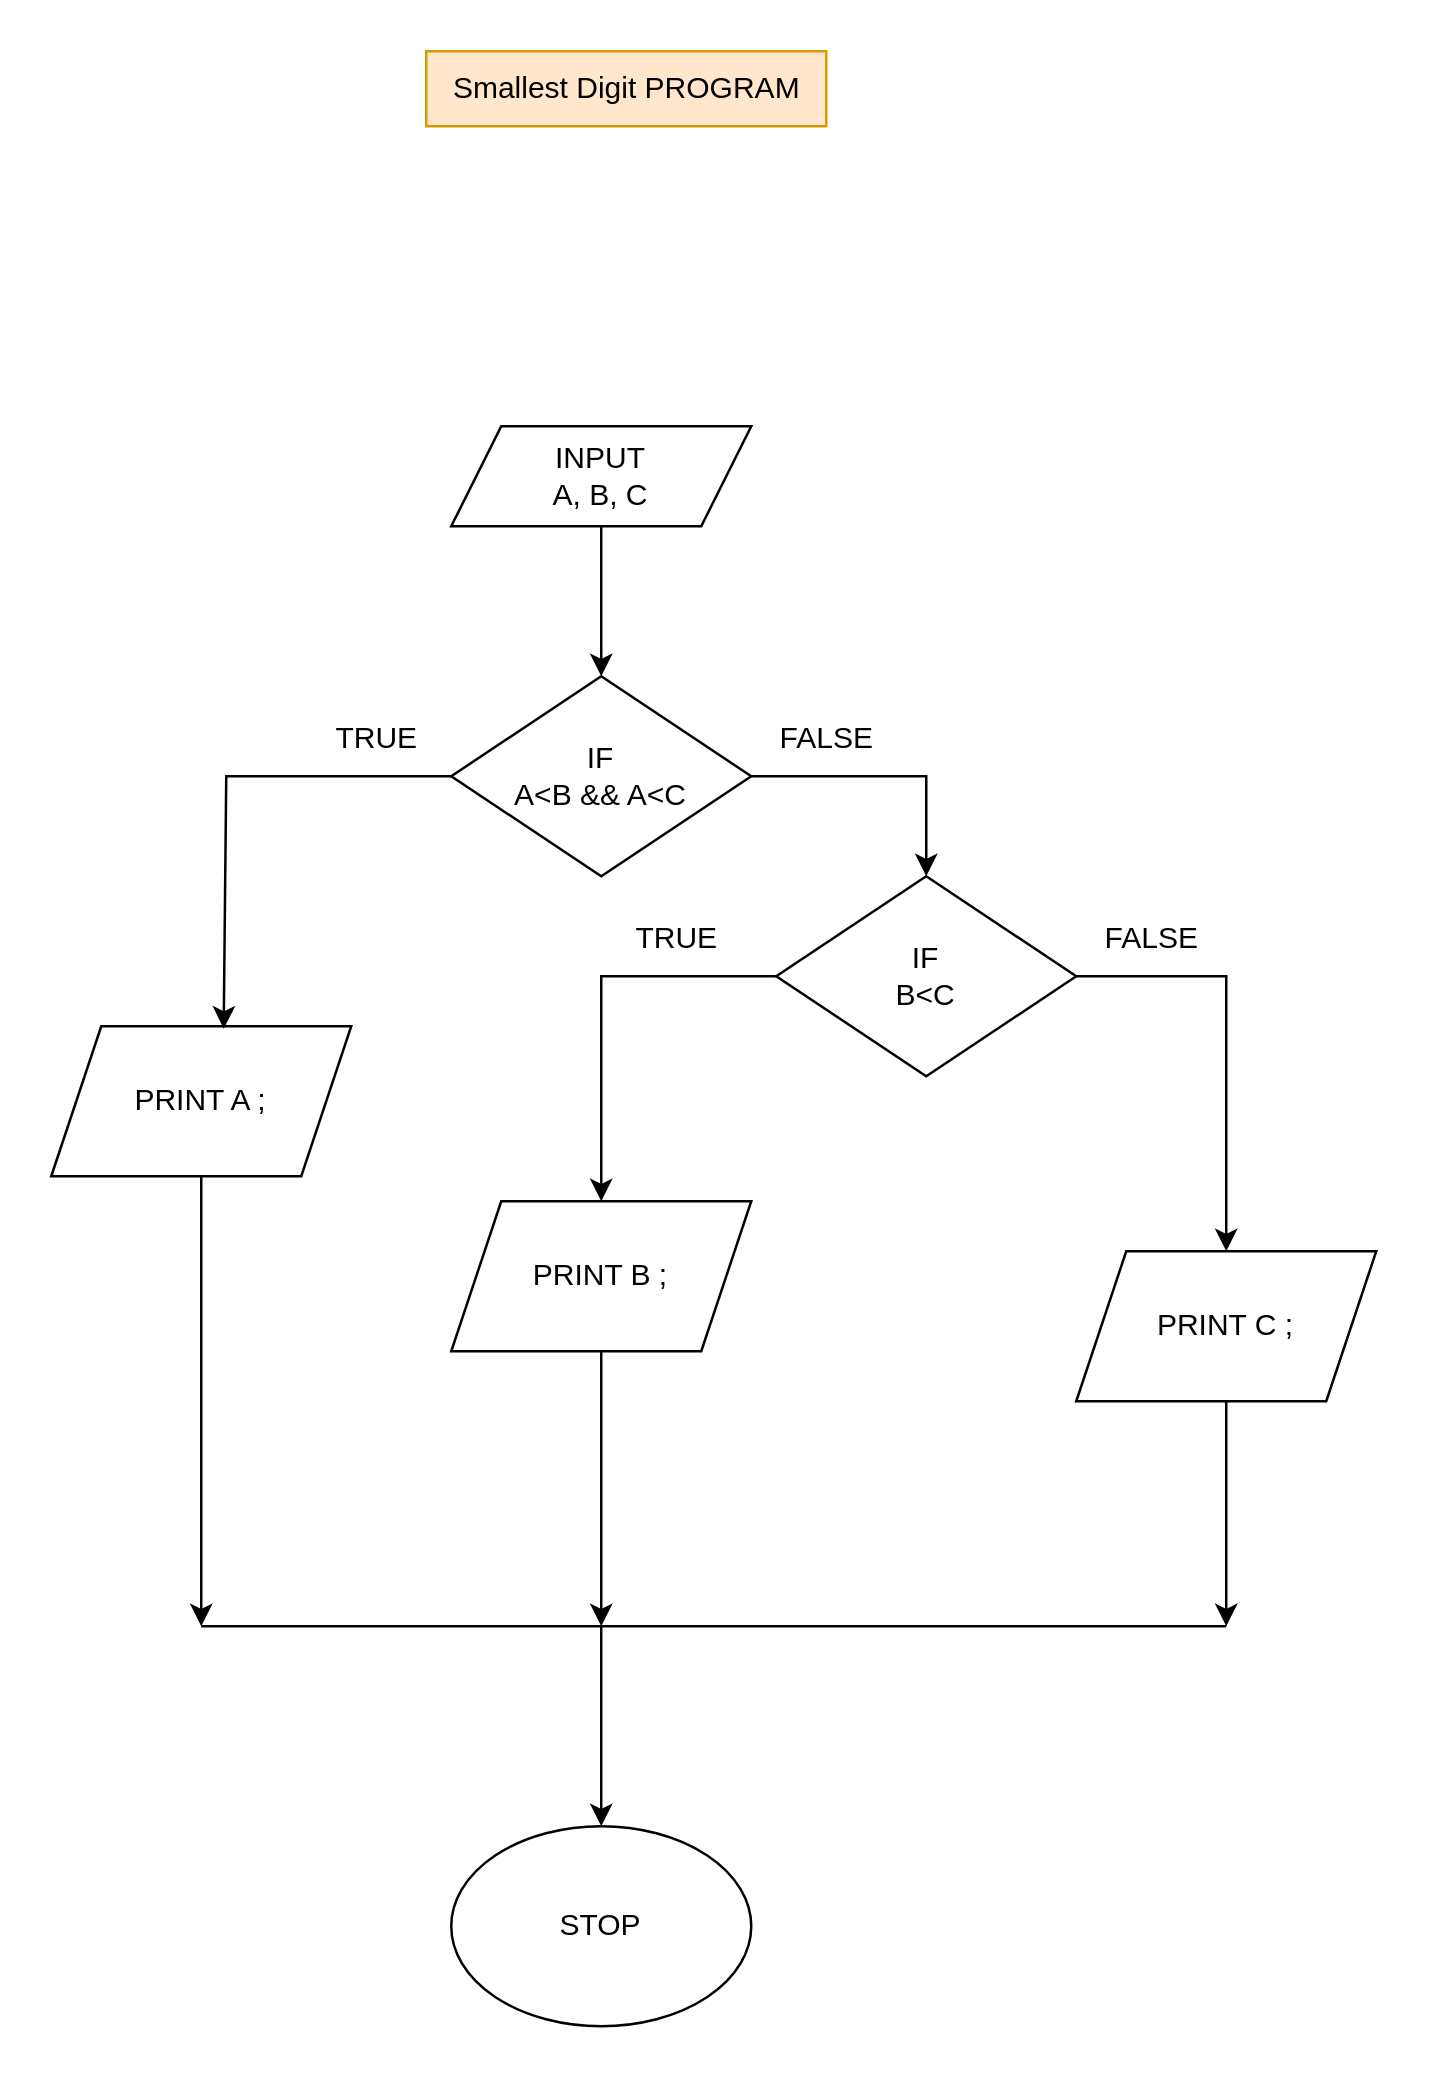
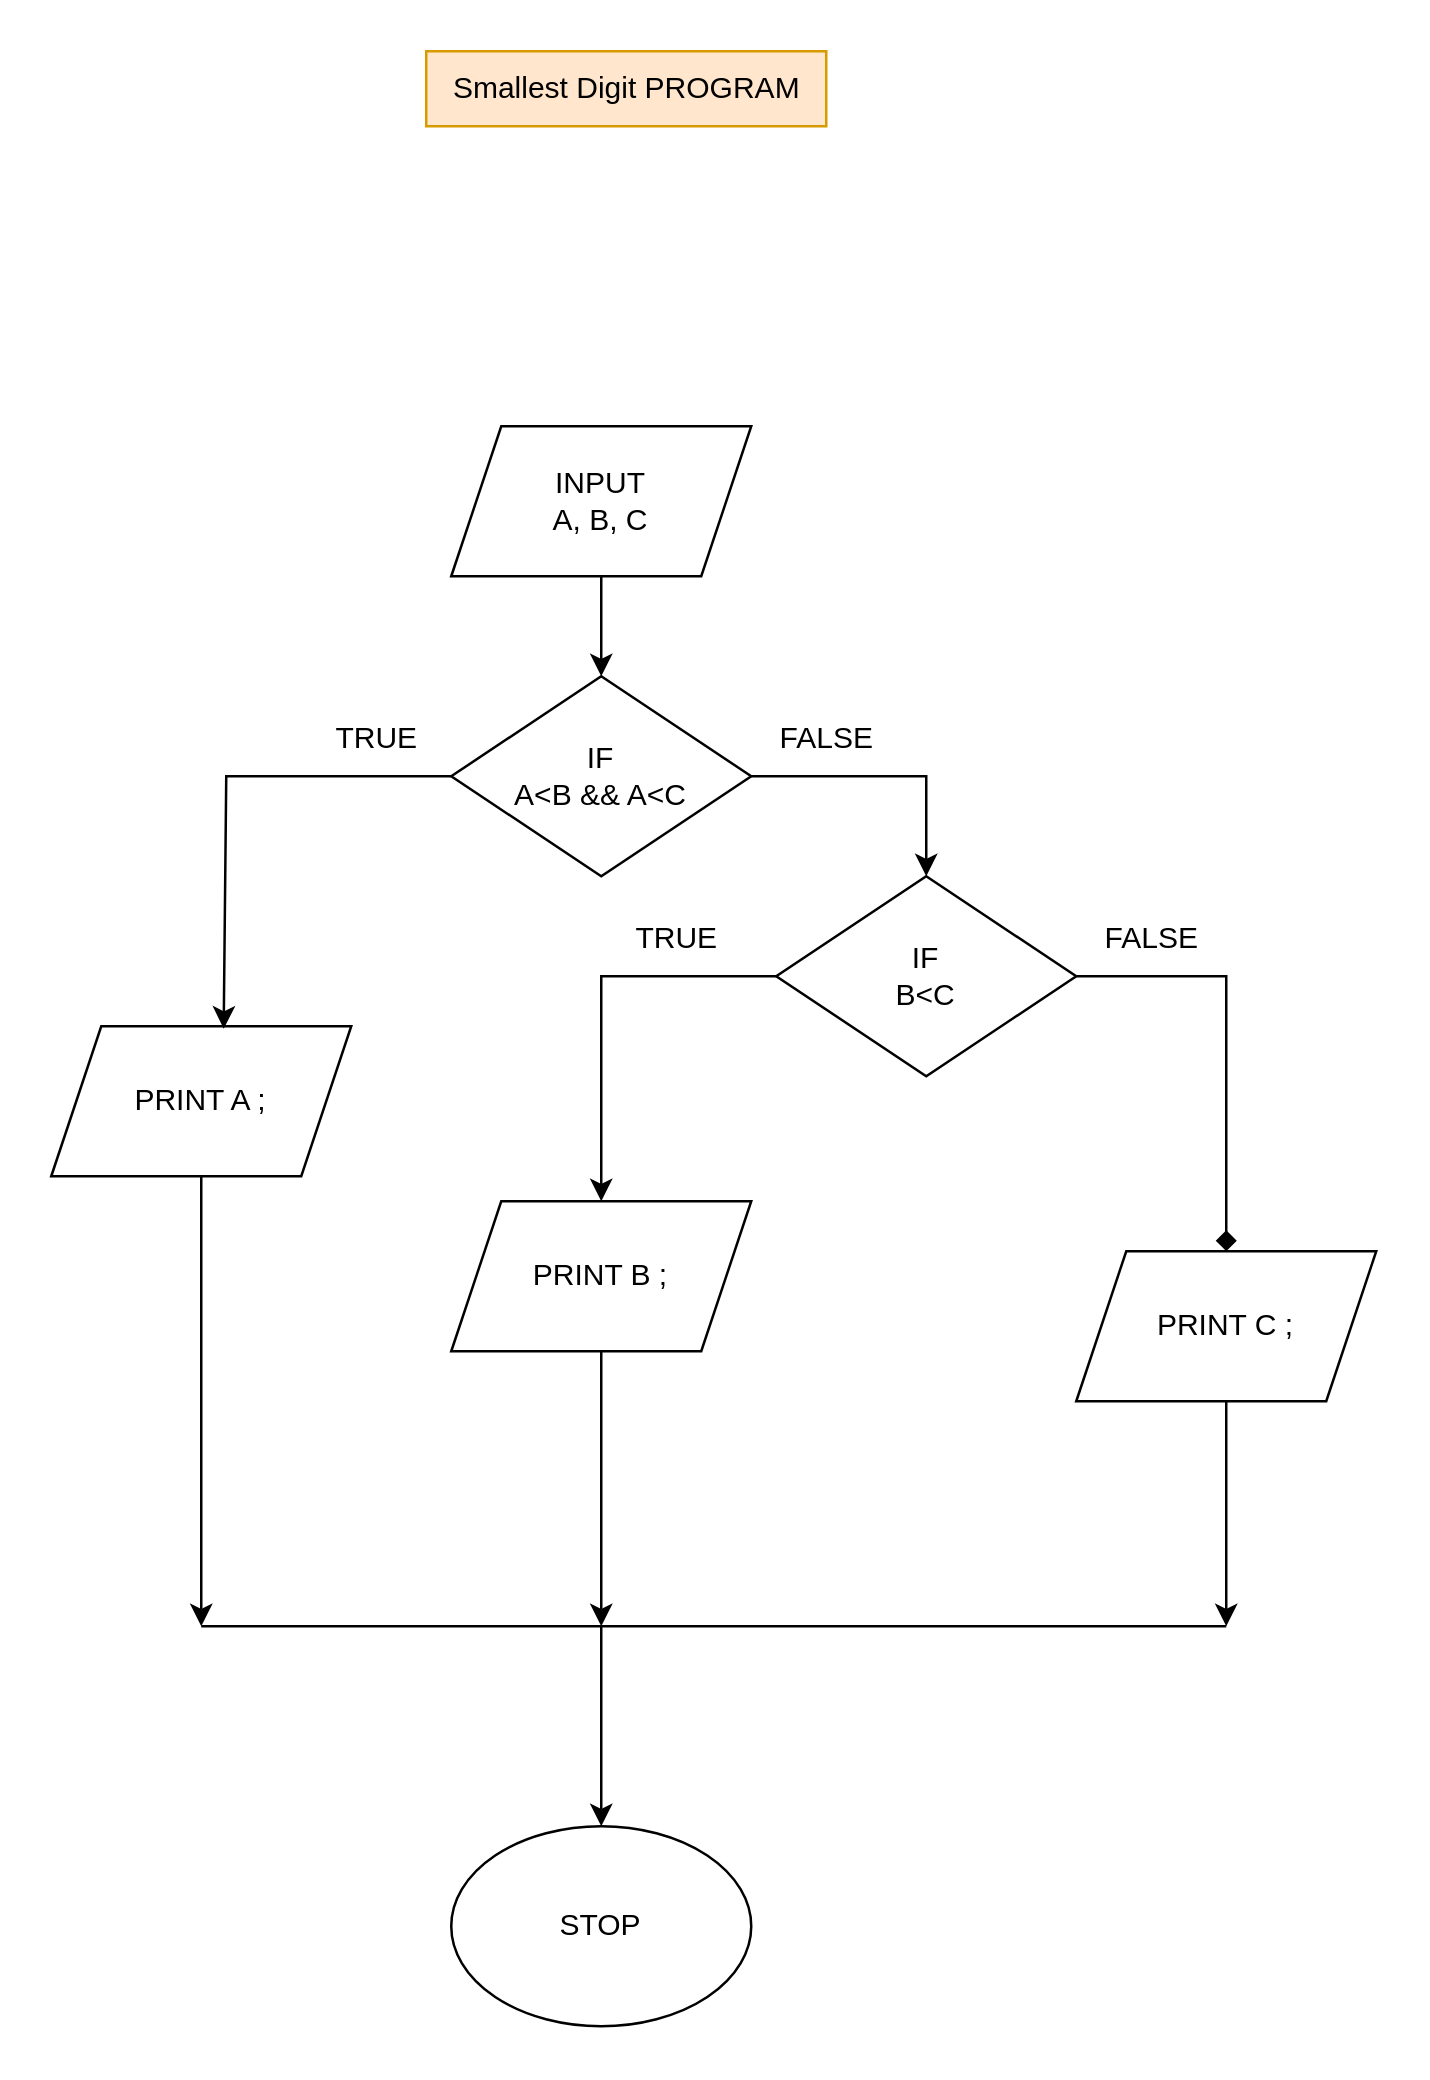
(601, 476) -> (601, 501)
(1226, 1232) -> (1226, 1231)
